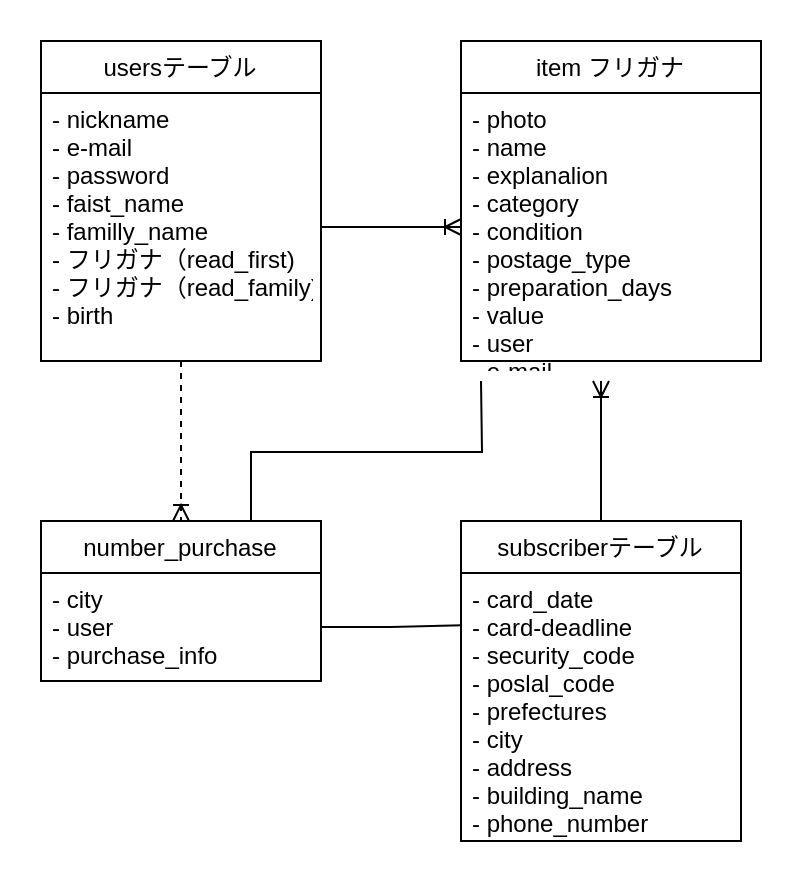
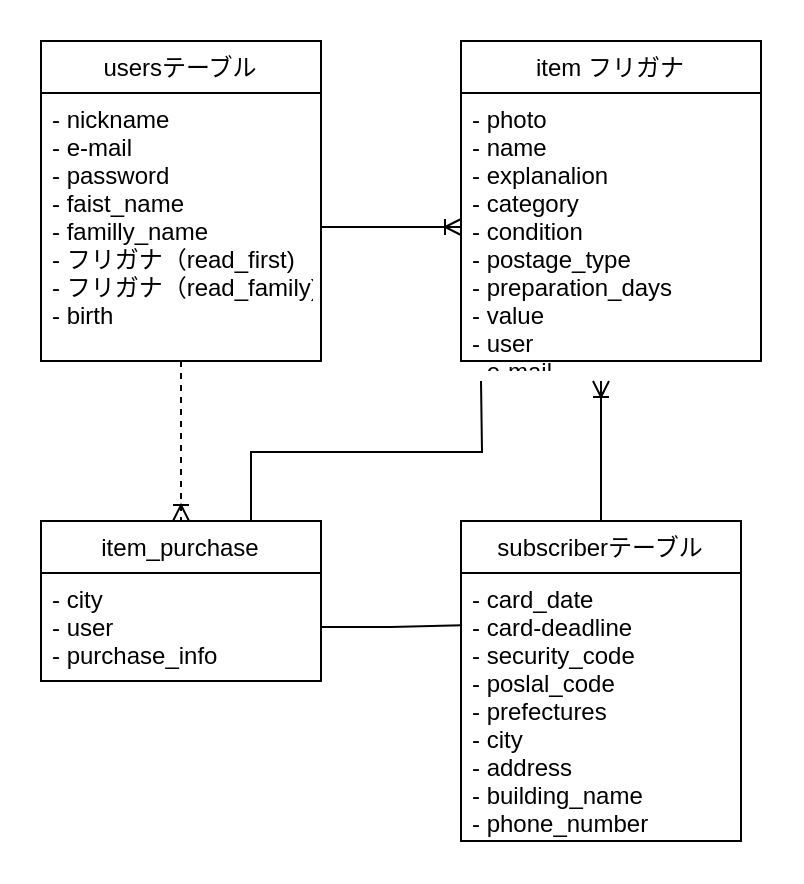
(180, 548) -> (180, 548)
